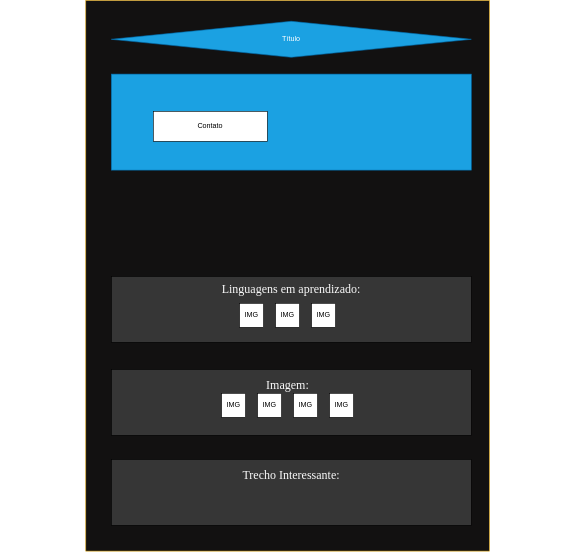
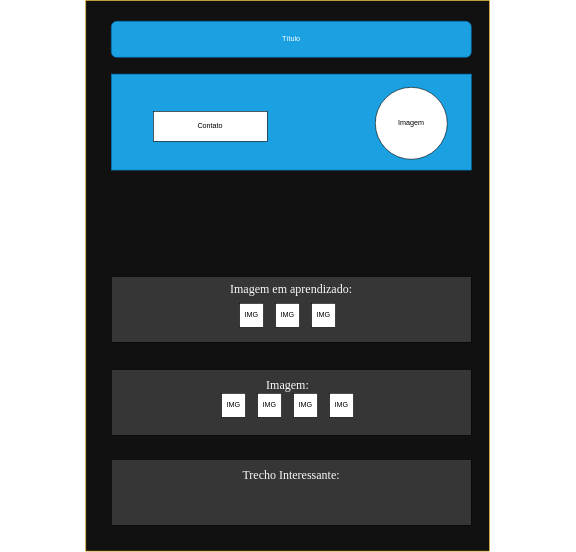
(291, 39) -> (291, 39)
none -> (411, 123)
(291, 288) -> (291, 288)
